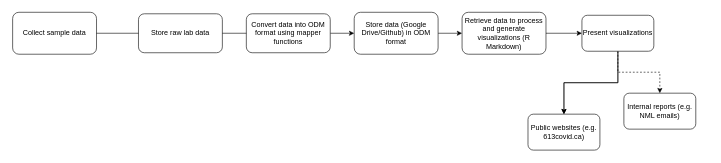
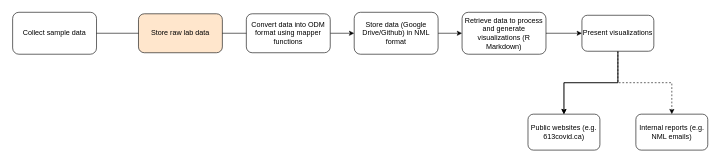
(180, 33) -> (180, 33)
(396, 33) -> (396, 33)
(660, 111) -> (672, 132)
